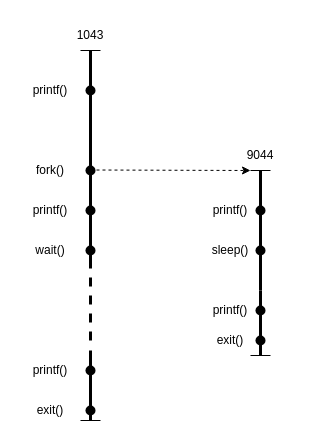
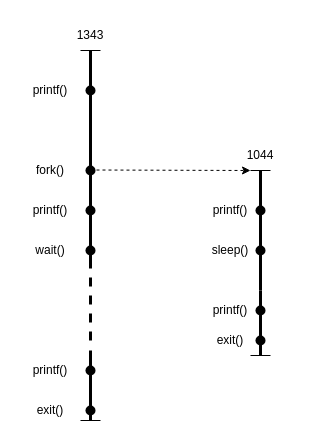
(91, 36) -> (91, 36)
(261, 156) -> (261, 156)
